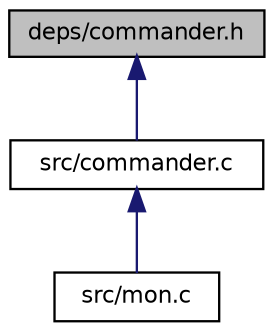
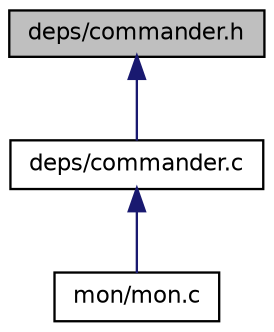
(137, 165) -> (137, 165)
(137, 297) -> (137, 297)
